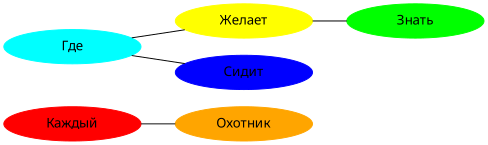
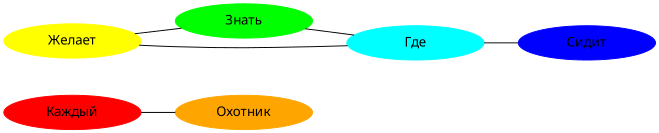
none -> (330, 32)
